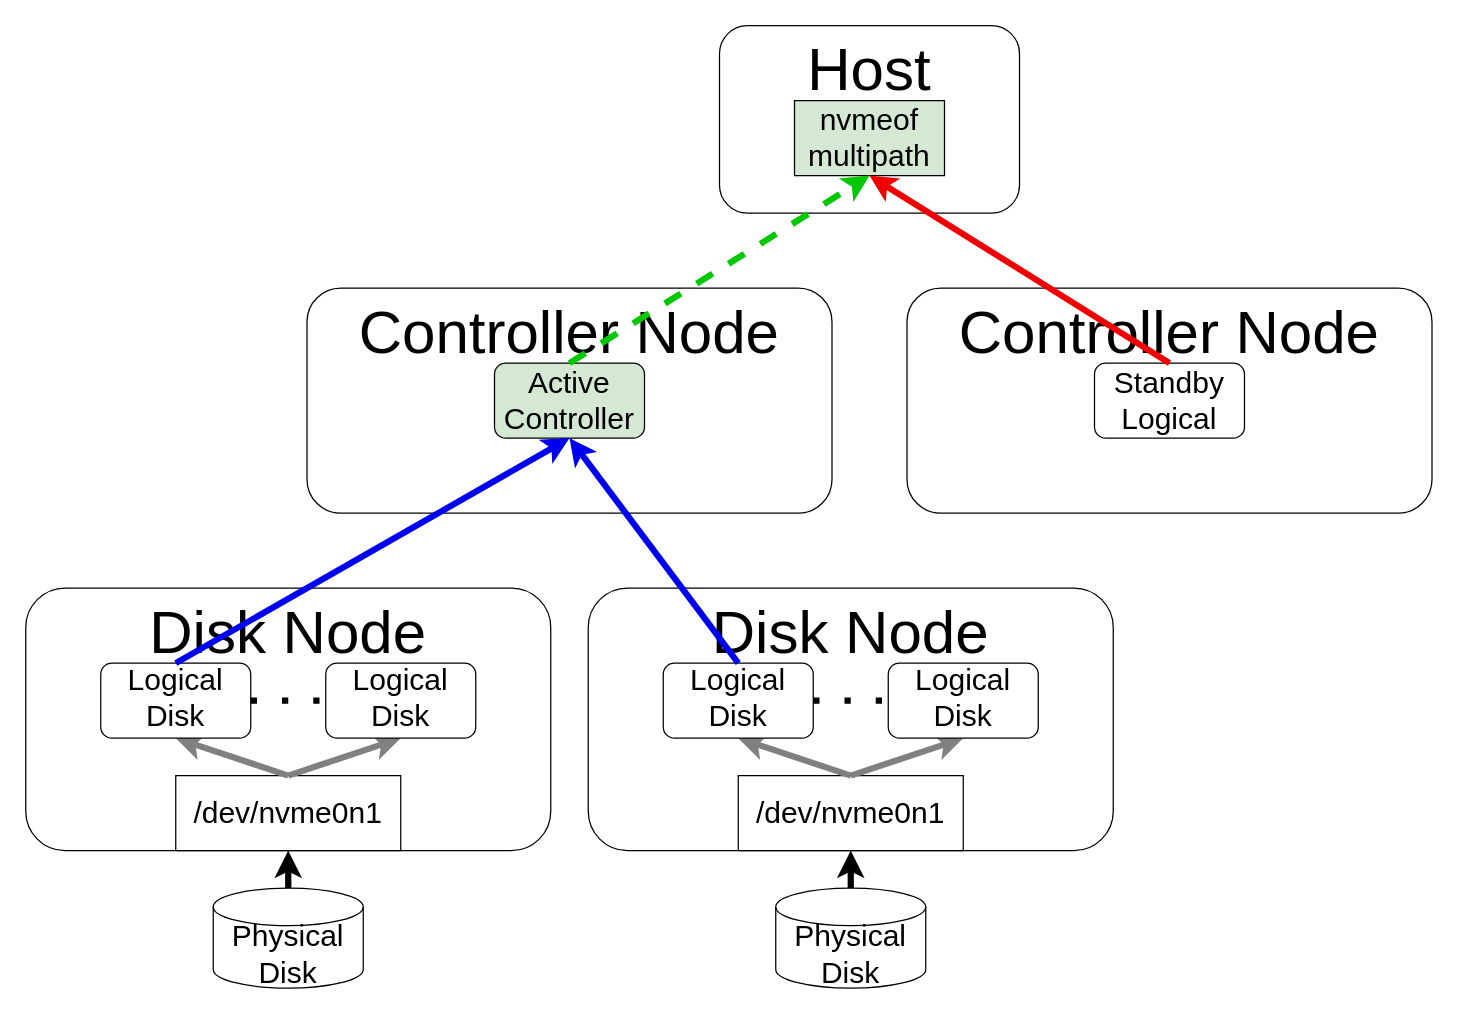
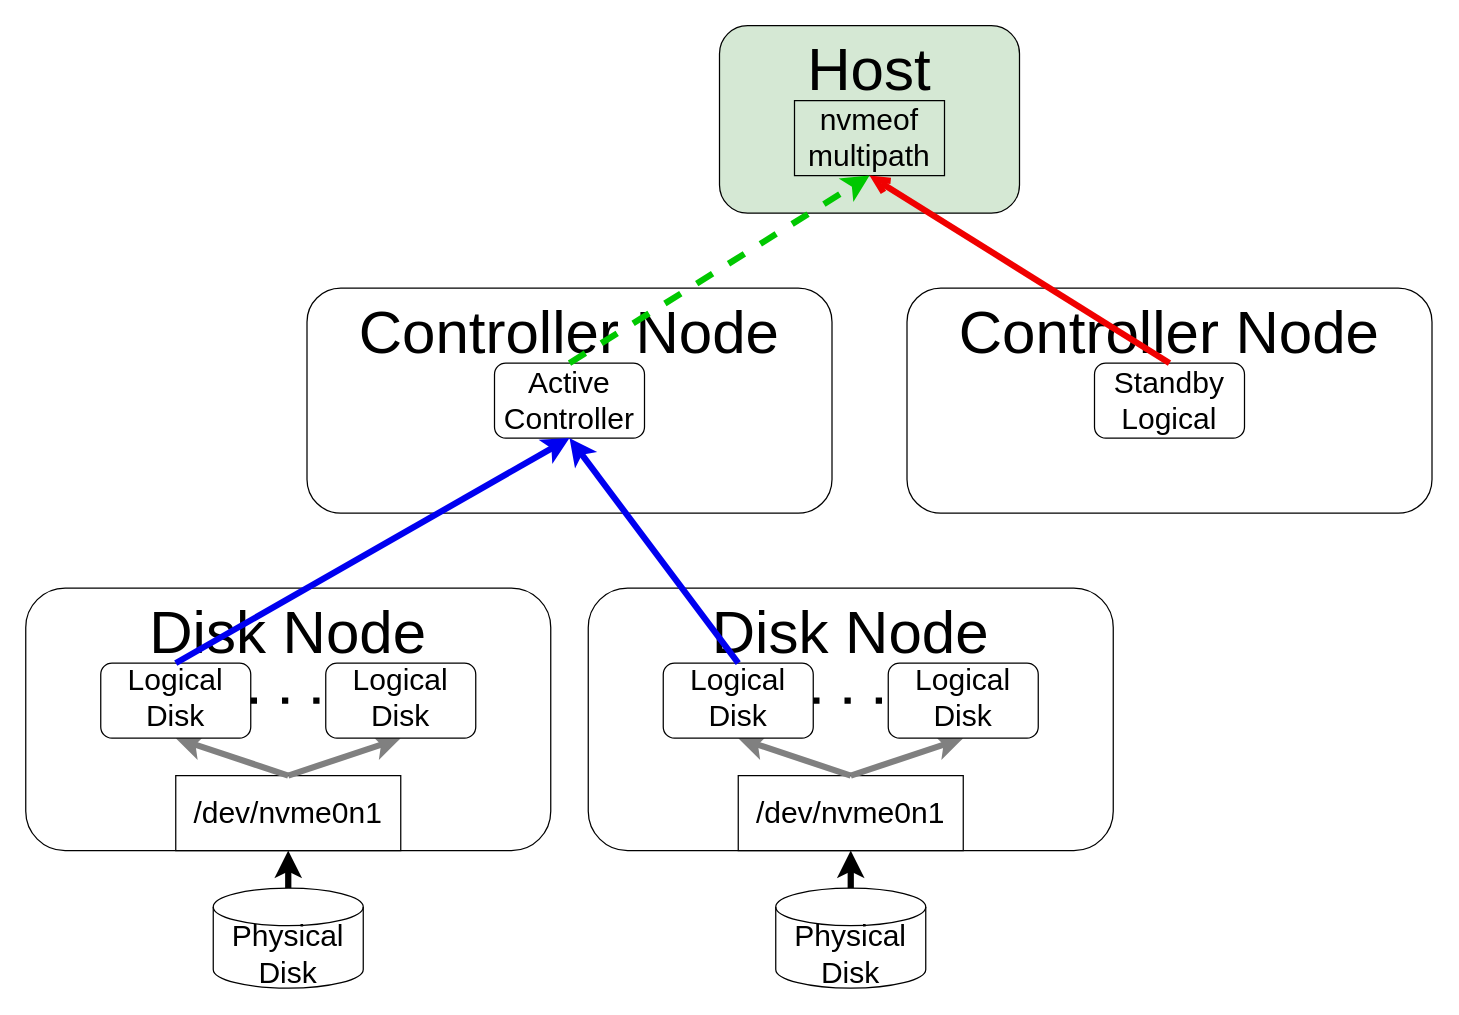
(869, 43) -> (869, 43)
(887, 187) -> (887, 187)
(569, 401) -> (569, 401)
